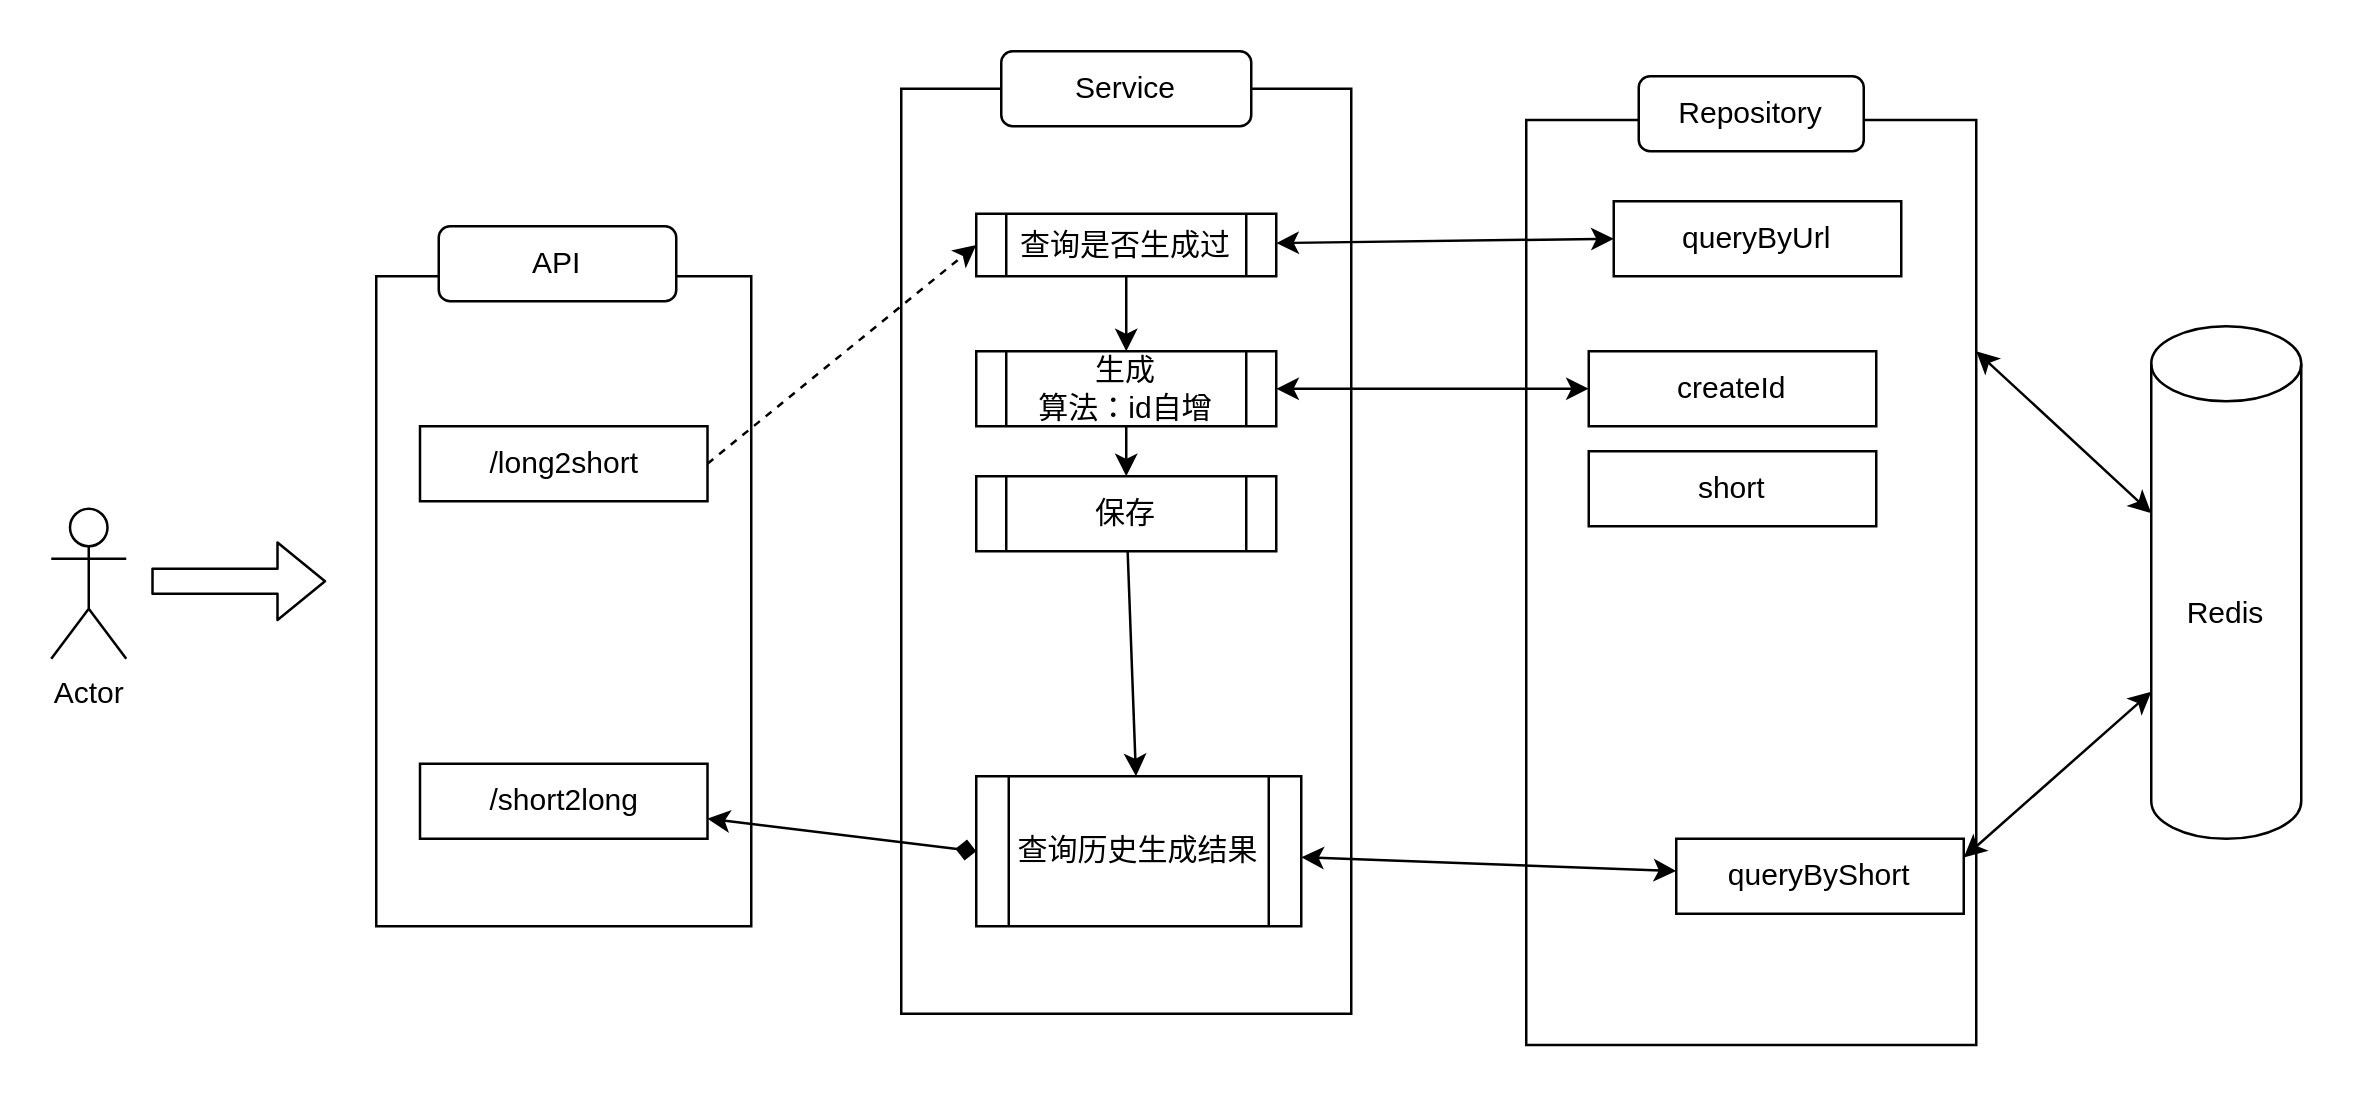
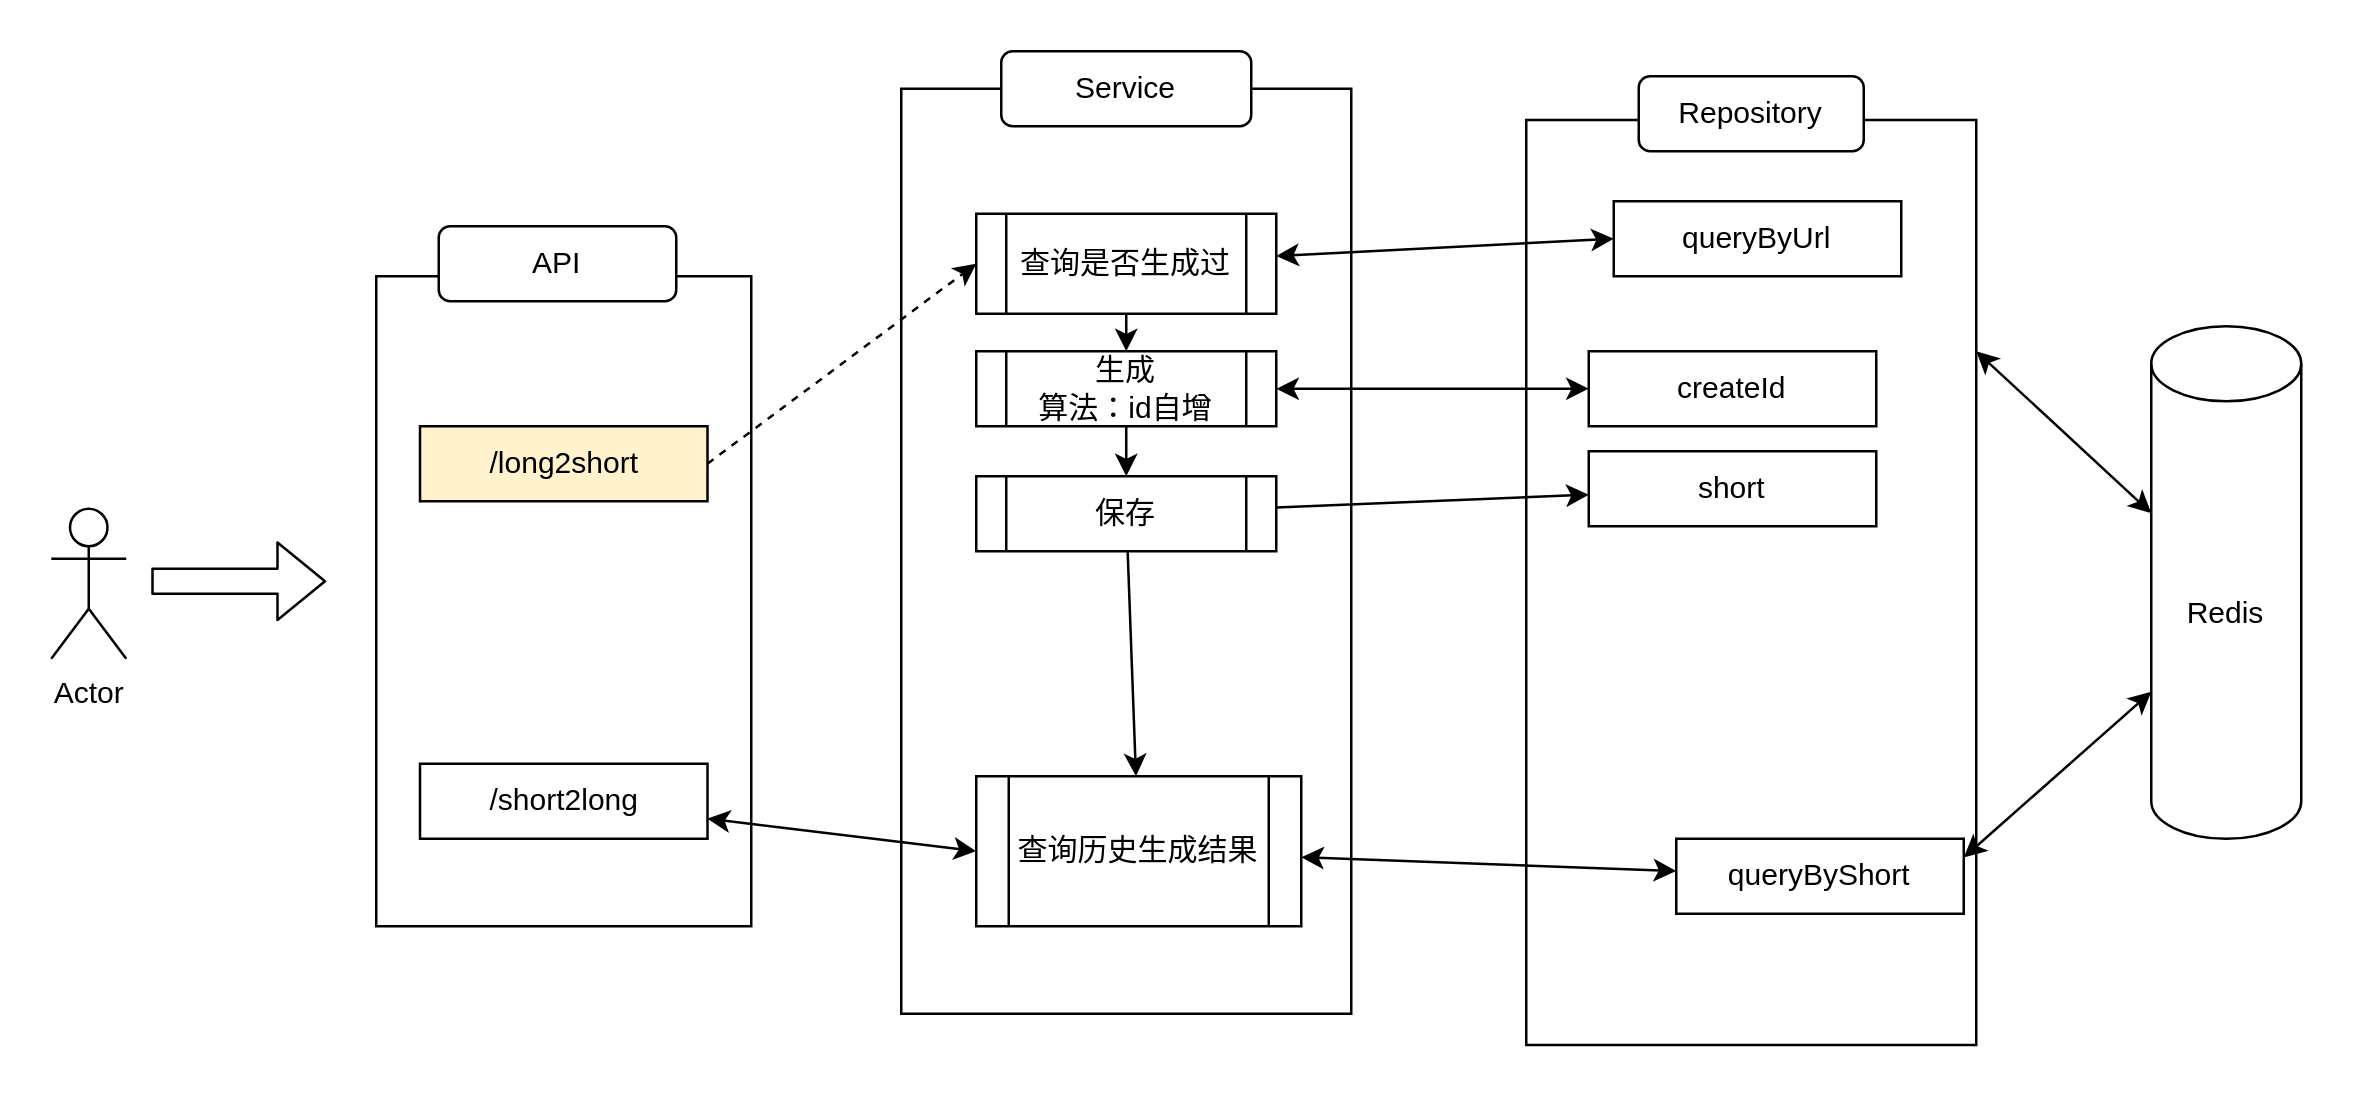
(1126, 245) -> (1126, 264)
(564, 464) -> (564, 464)
none -> (1425, 501)
(956, 849) -> (957, 849)
